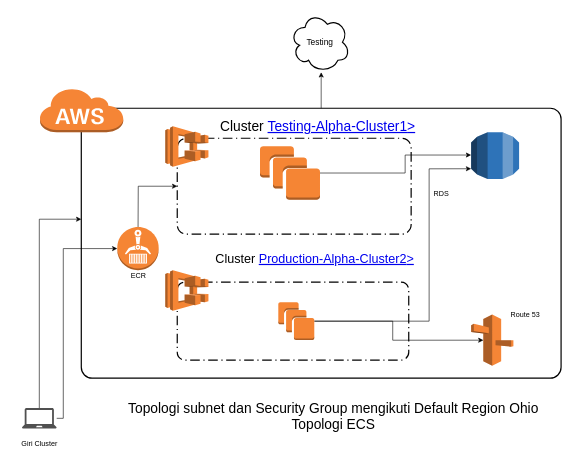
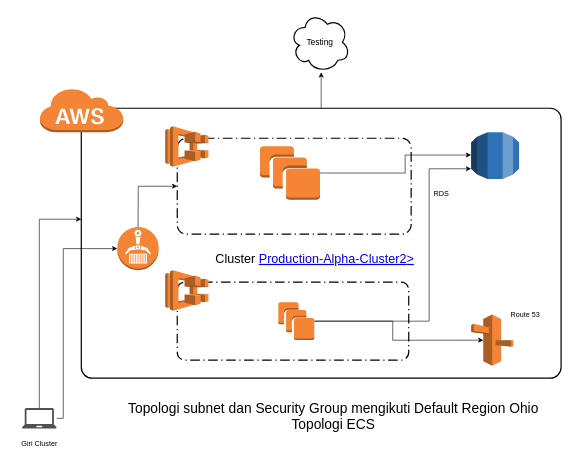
(317, 126) -> none
(138, 276) -> none
